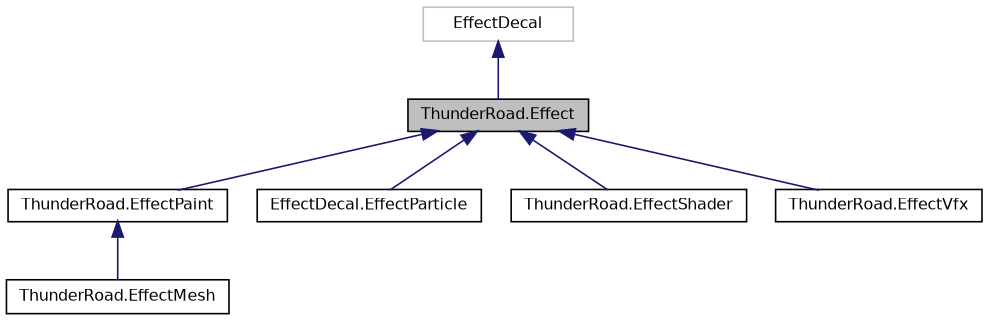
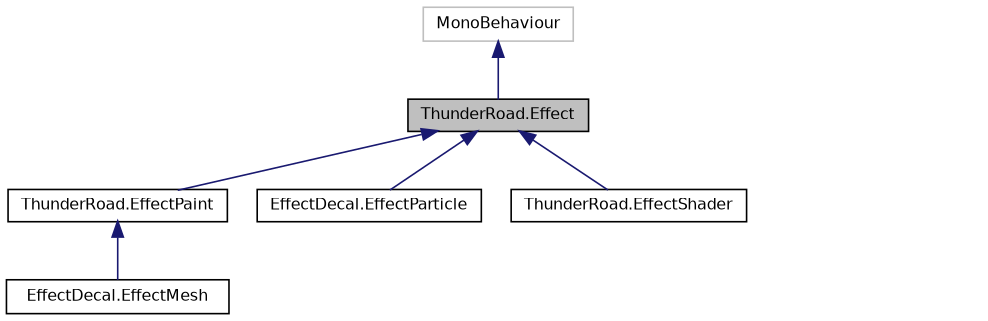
(498, 24) -> (498, 24)
(879, 206) -> none
(118, 297) -> (118, 297)
